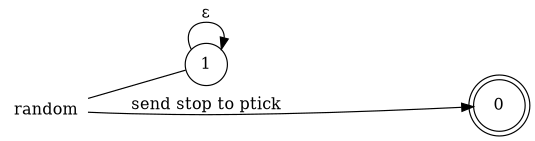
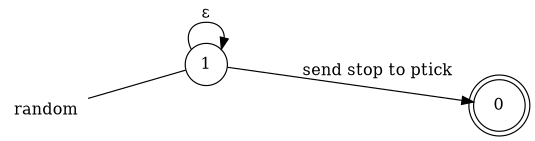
(275, 114) -> (345, 84)
